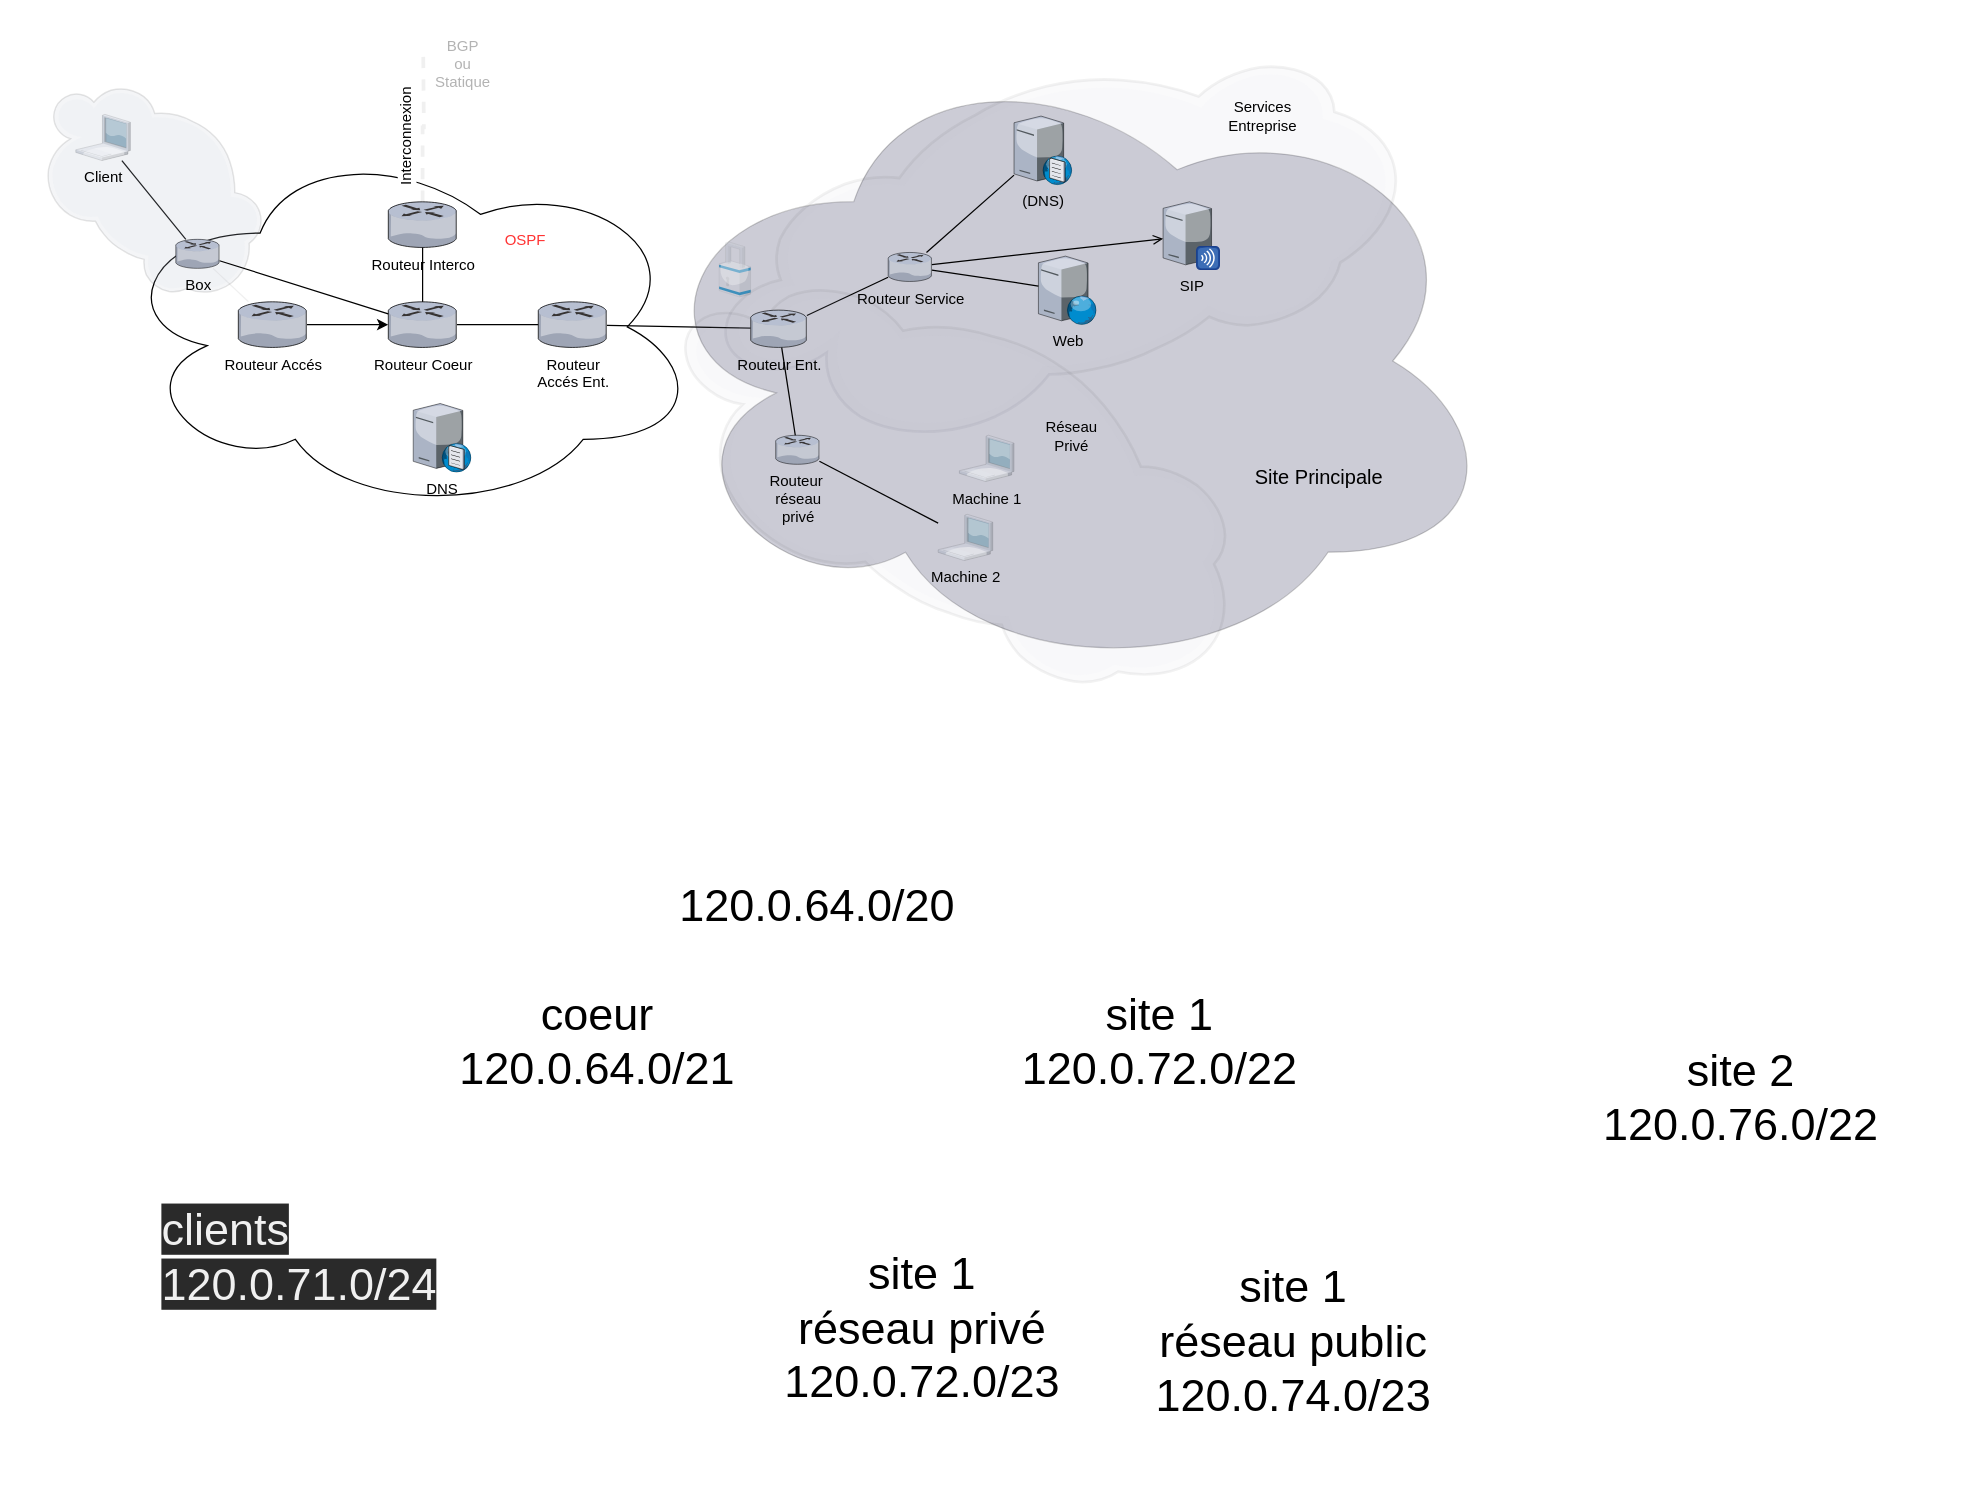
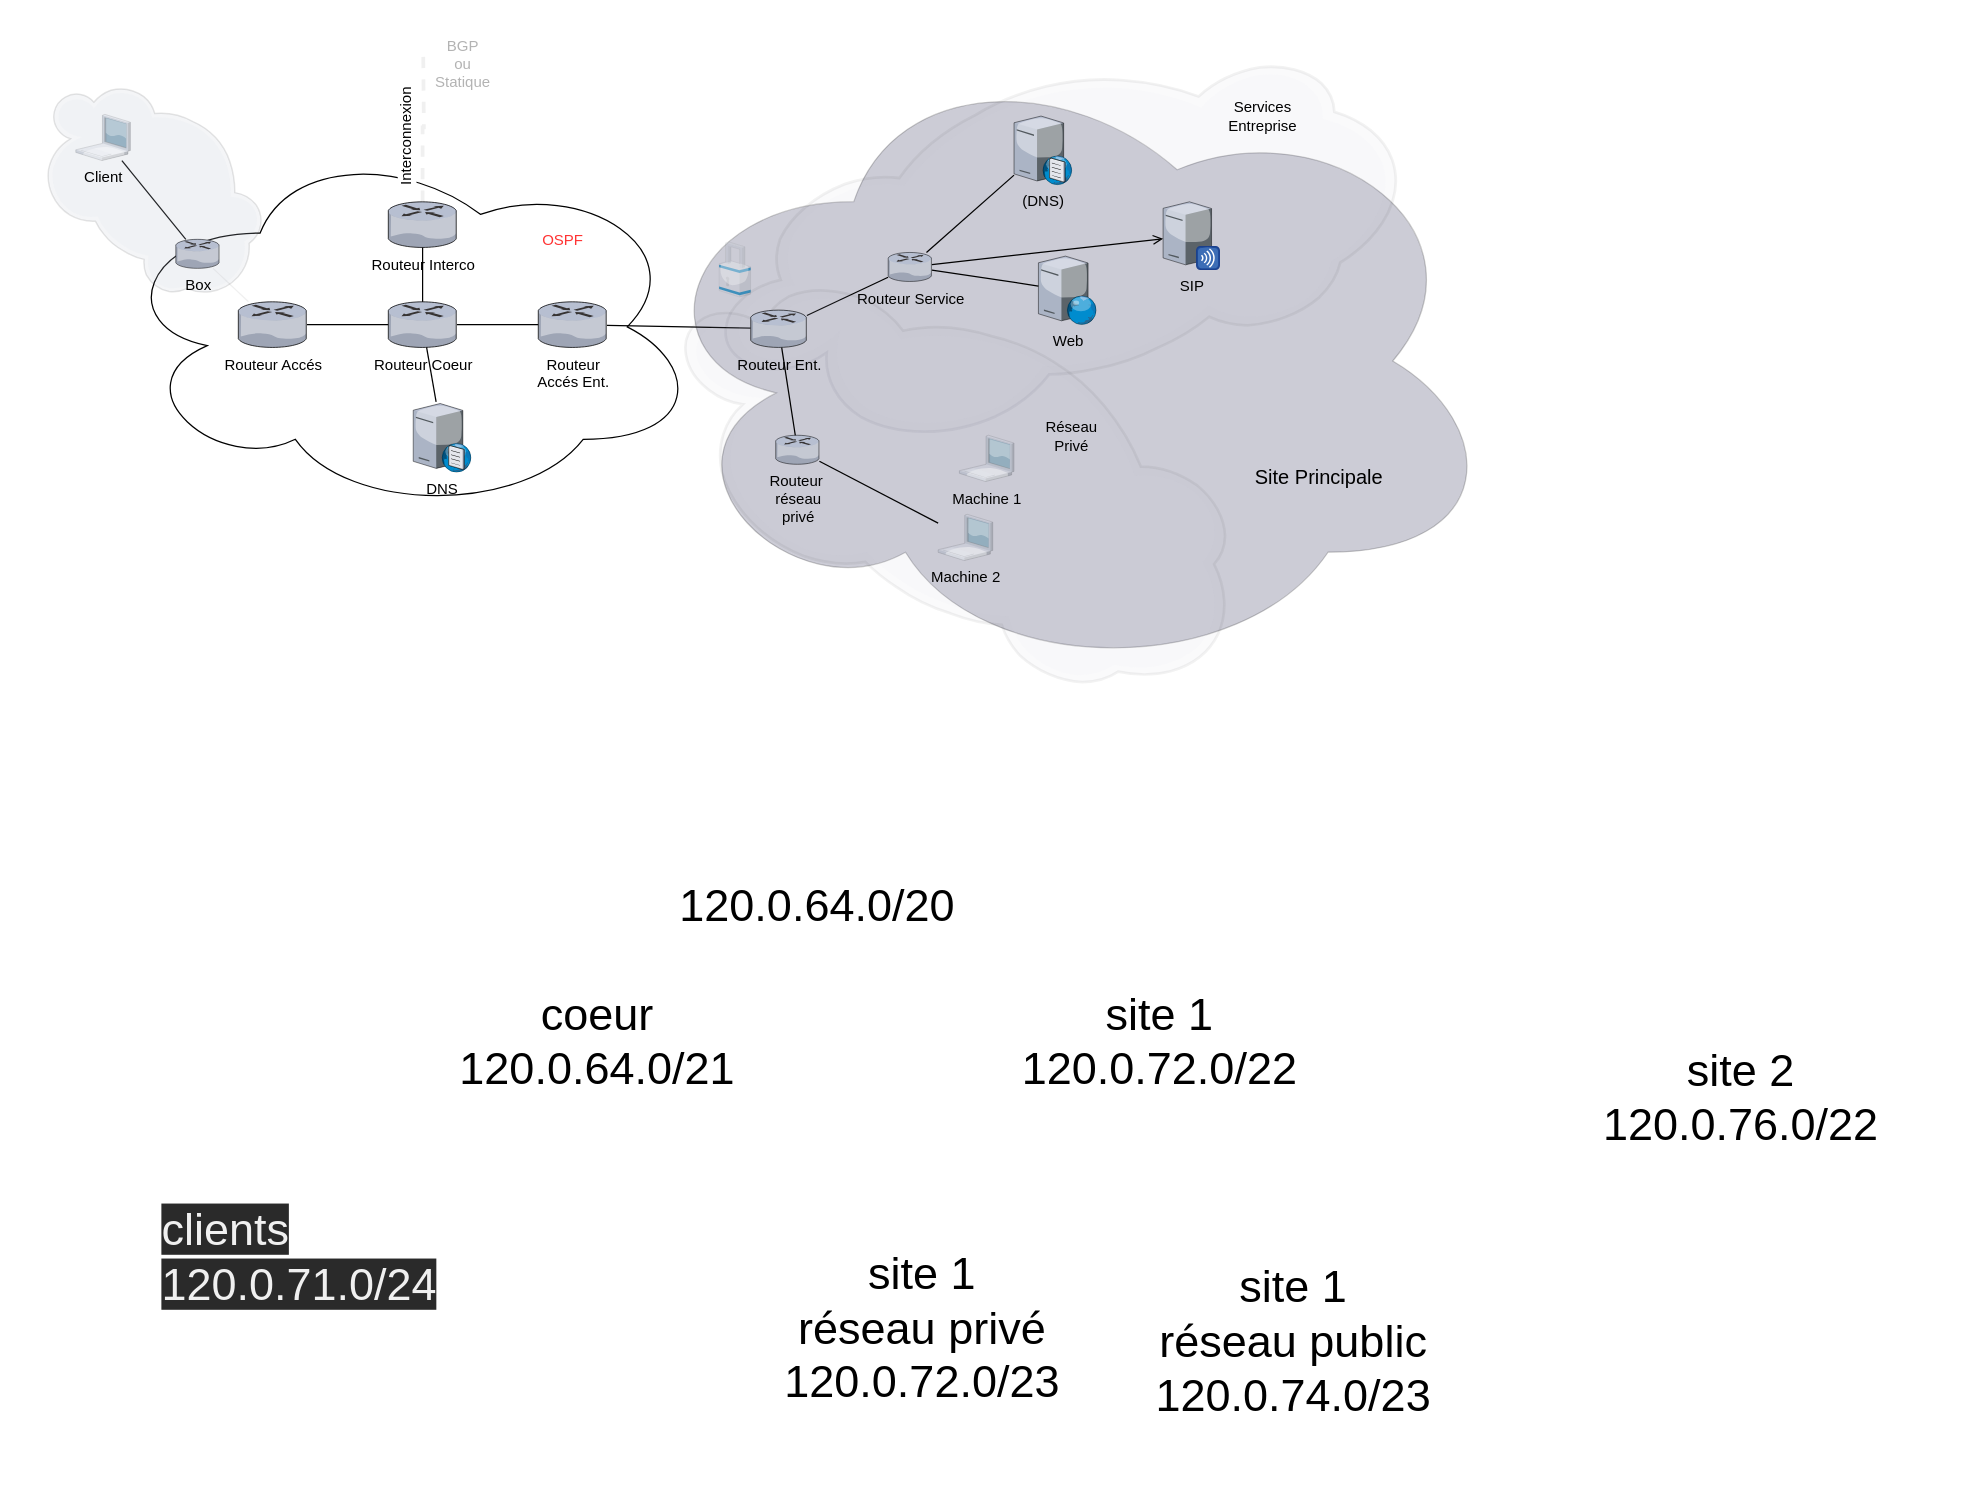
(526, 240) -> (563, 240)
(305, 288) -> (431, 375)
(378, 325) -> (381, 325)
